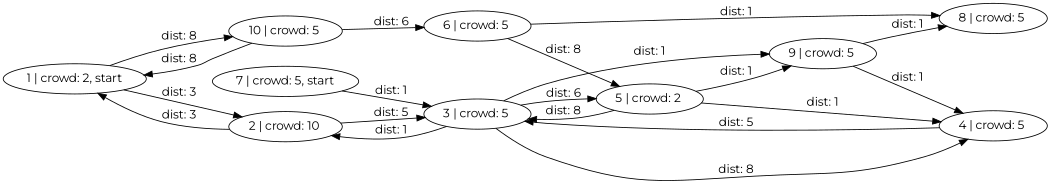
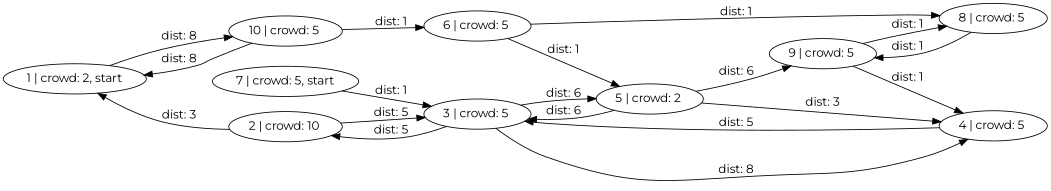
(391, 22) -> (391, 22)
(564, 50) -> (564, 50)
(630, 66) -> (929, 52)
(736, 72) -> (736, 72)
(179, 102) -> none
(823, 103) -> (823, 103)
(564, 111) -> (564, 111)
(391, 130) -> (391, 130)
